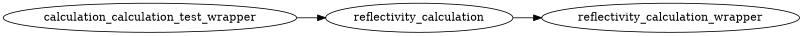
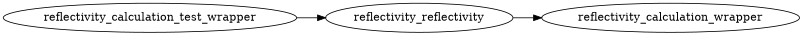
(150, 18) -> (150, 18)
(419, 18) -> (419, 18)
